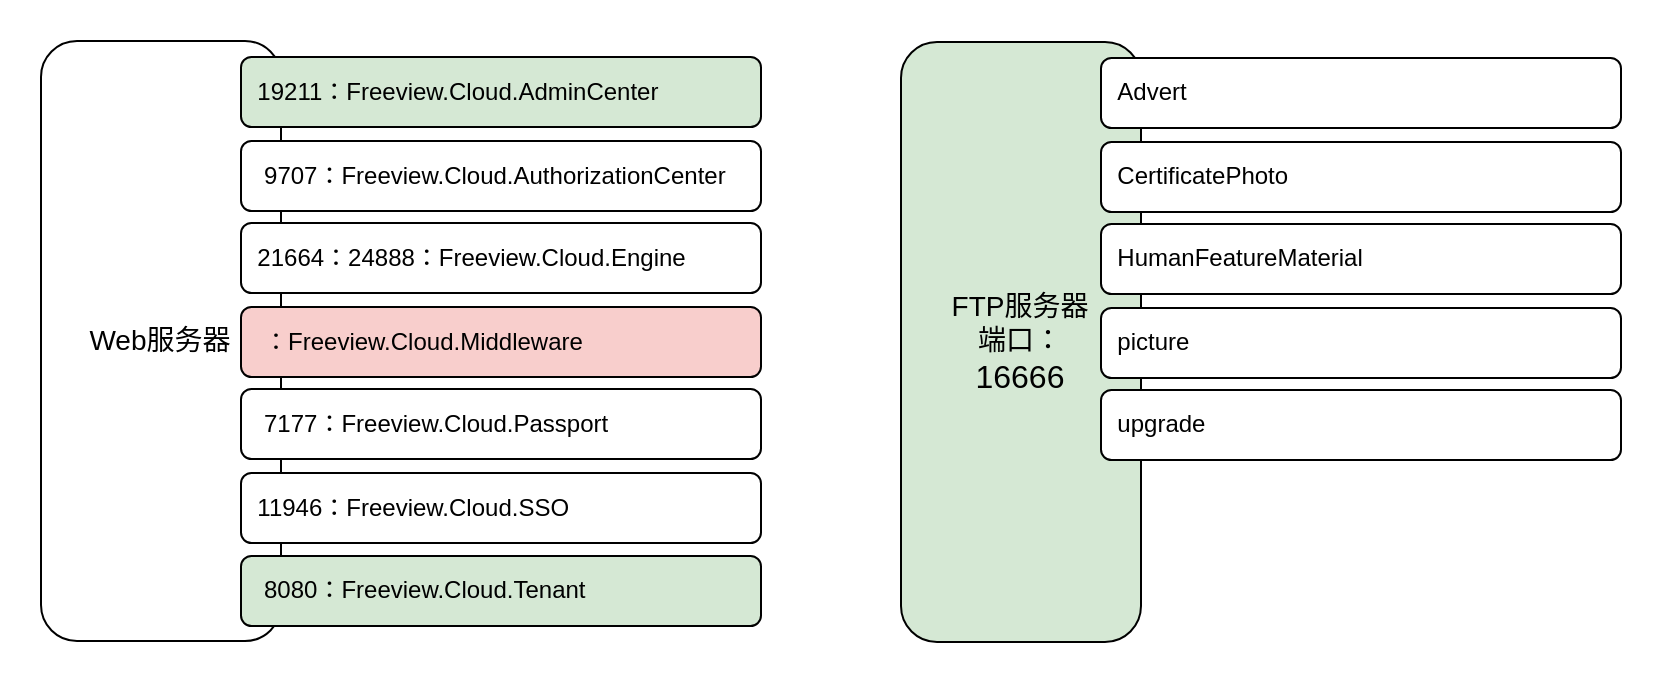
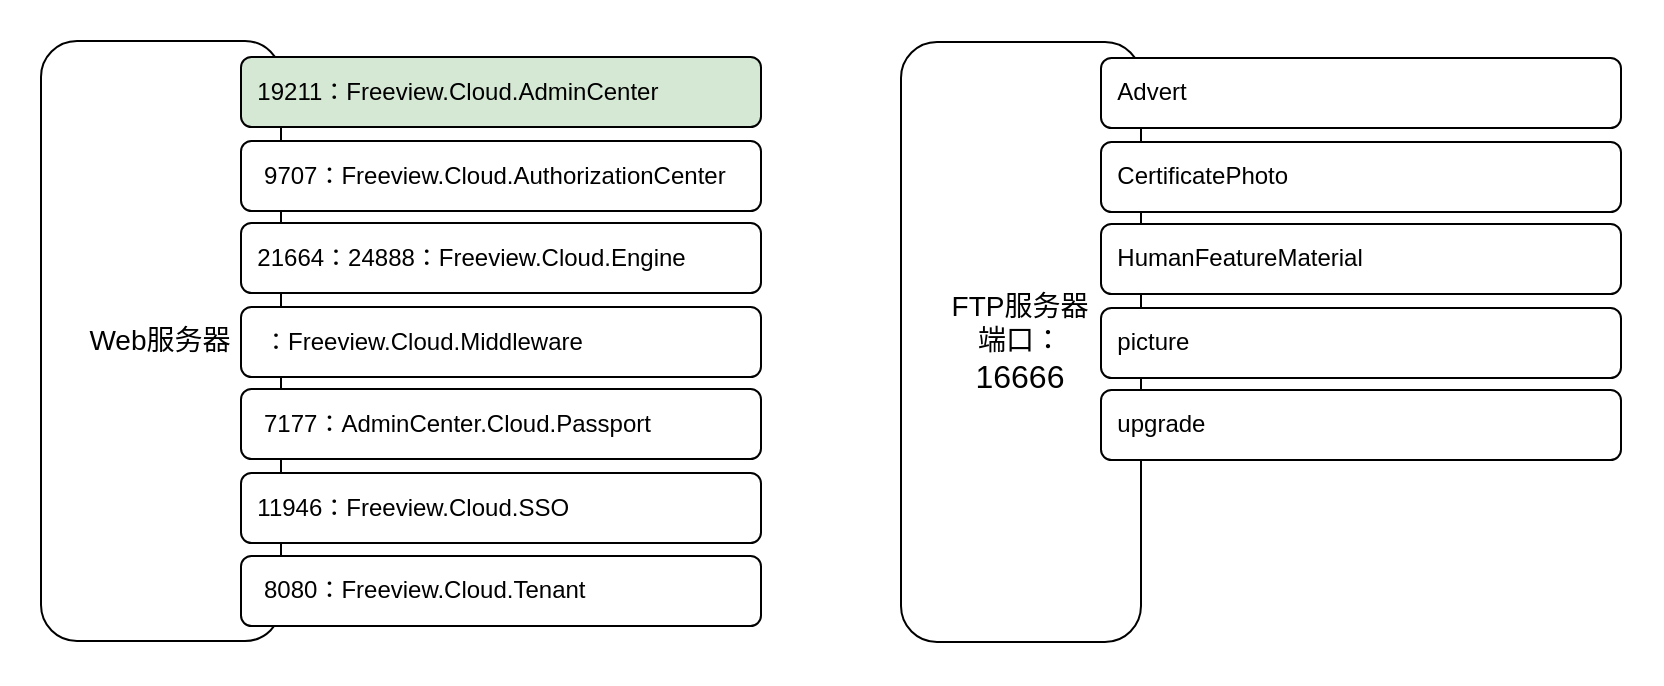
(501, 342) -> (501, 342)
(1021, 342) -> (1021, 342)
(426, 425) -> (446, 425)
(501, 591) -> (501, 591)
